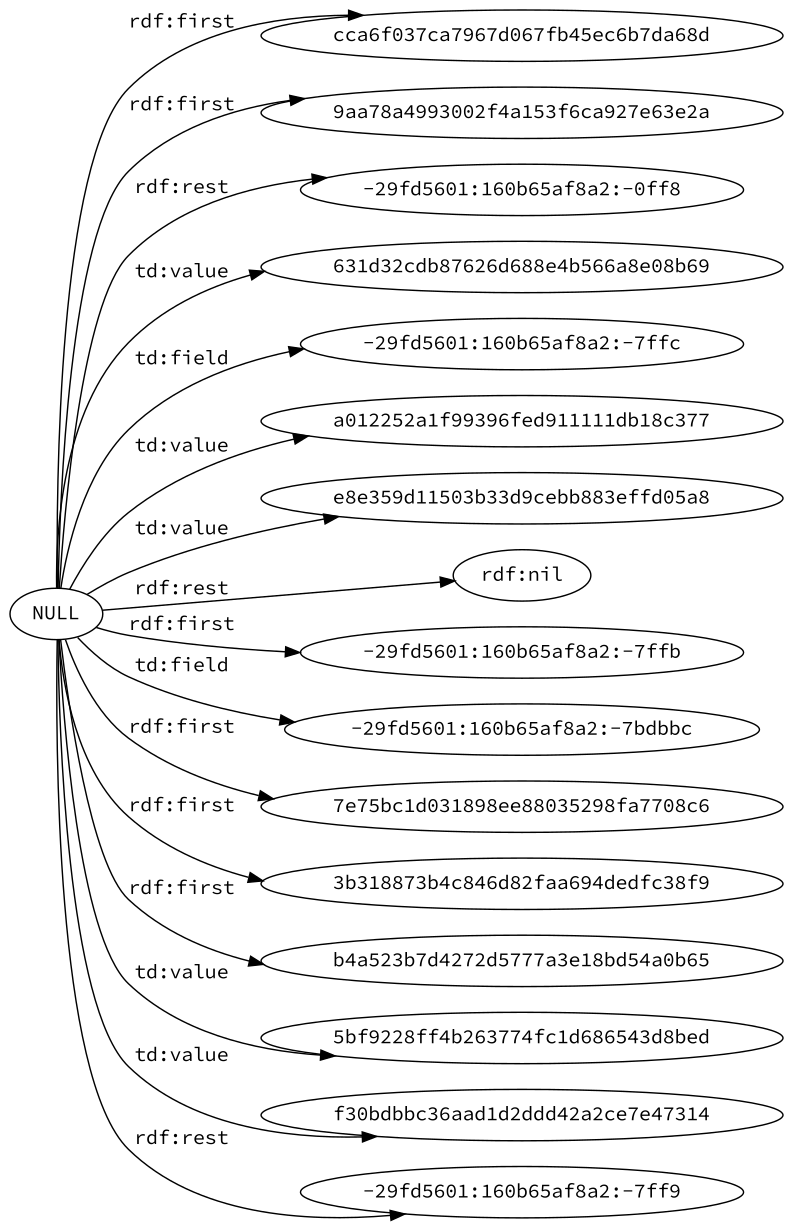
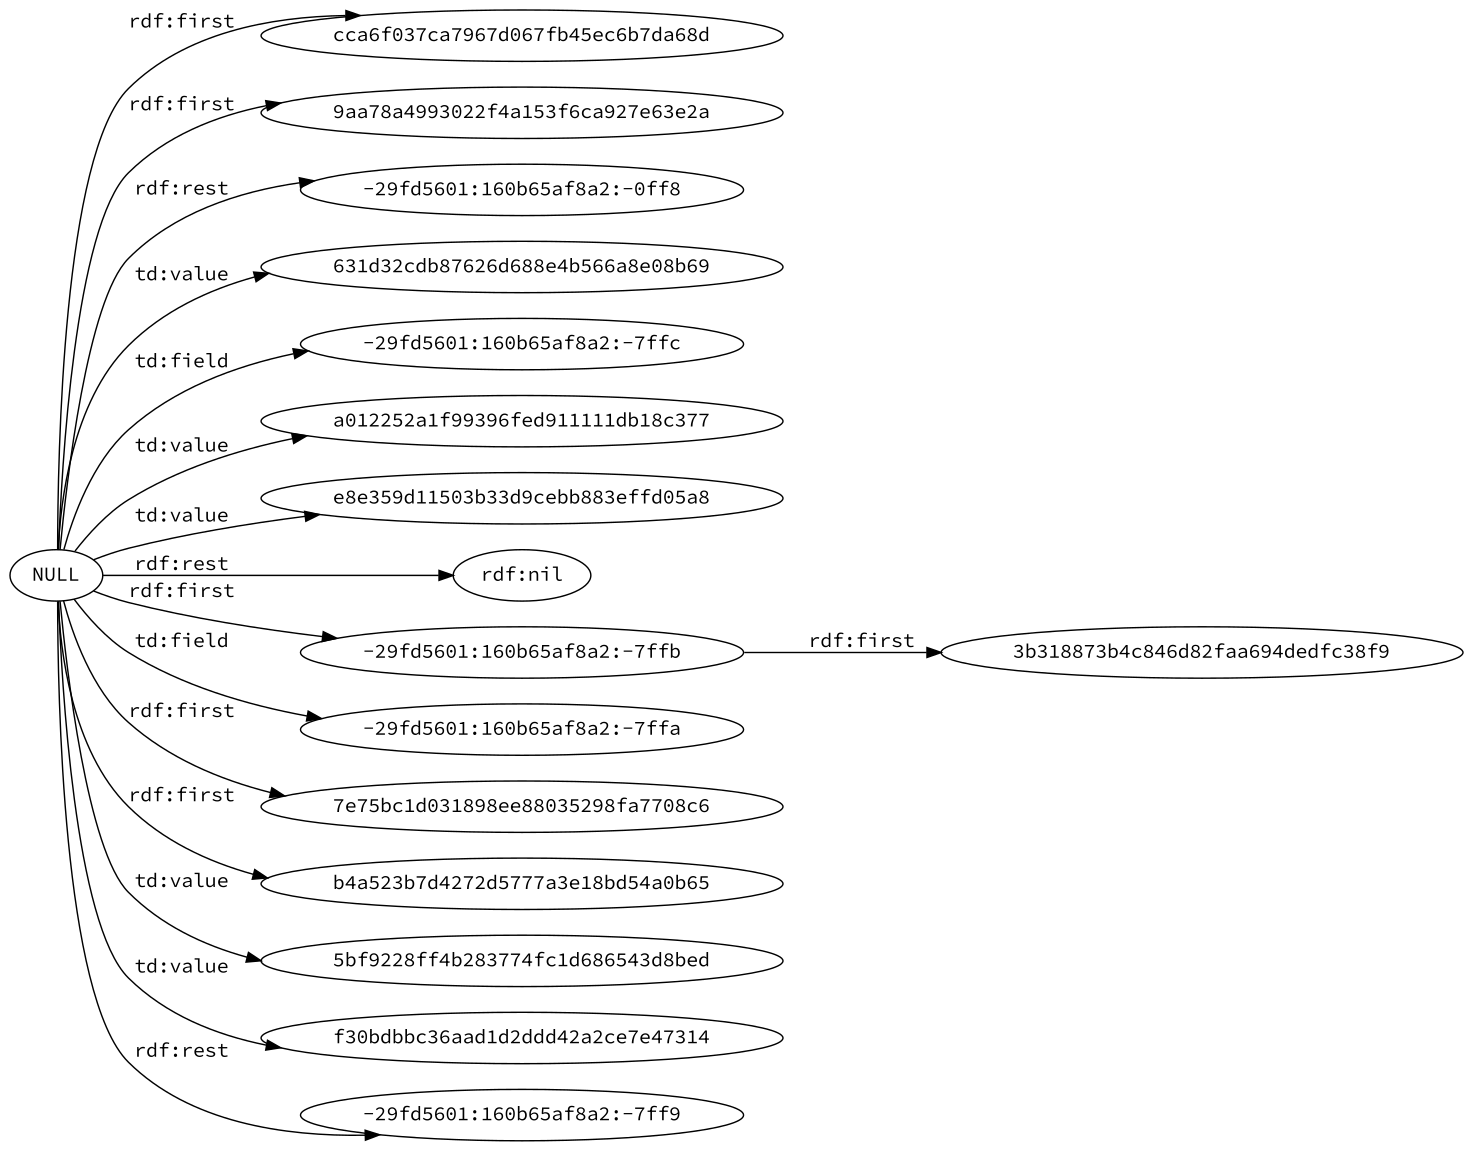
(522, 113) -> (522, 113)
(522, 730) -> (522, 730)
(109, 795) -> (835, 652)
(522, 1038) -> (522, 961)
